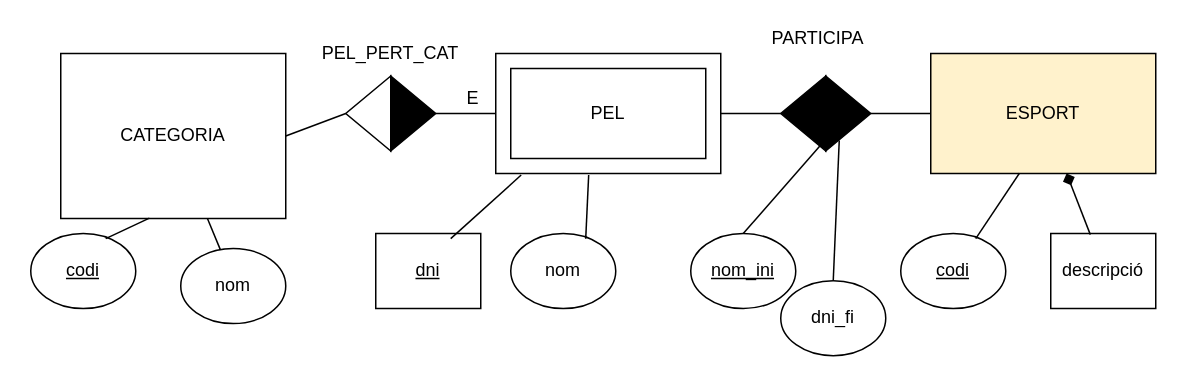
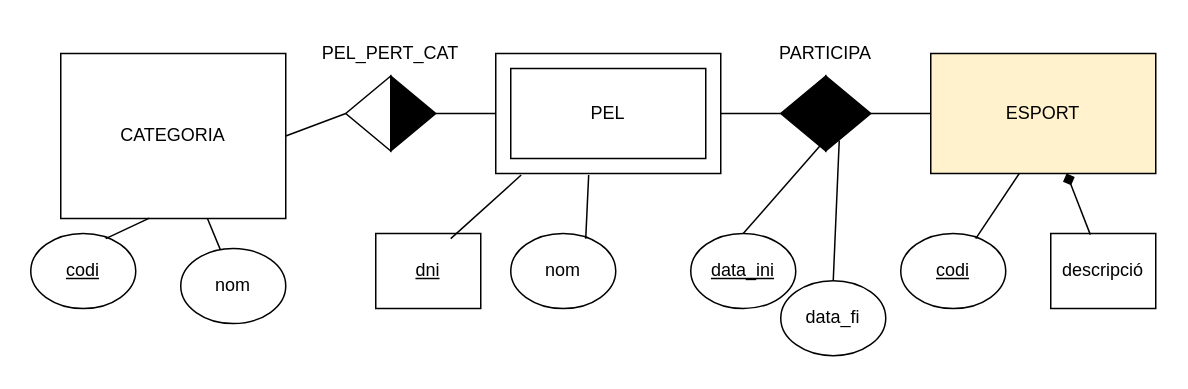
(818, 38) -> (826, 53)
(473, 98) -> none
(743, 271) -> (743, 271)
(833, 317) -> (833, 317)
